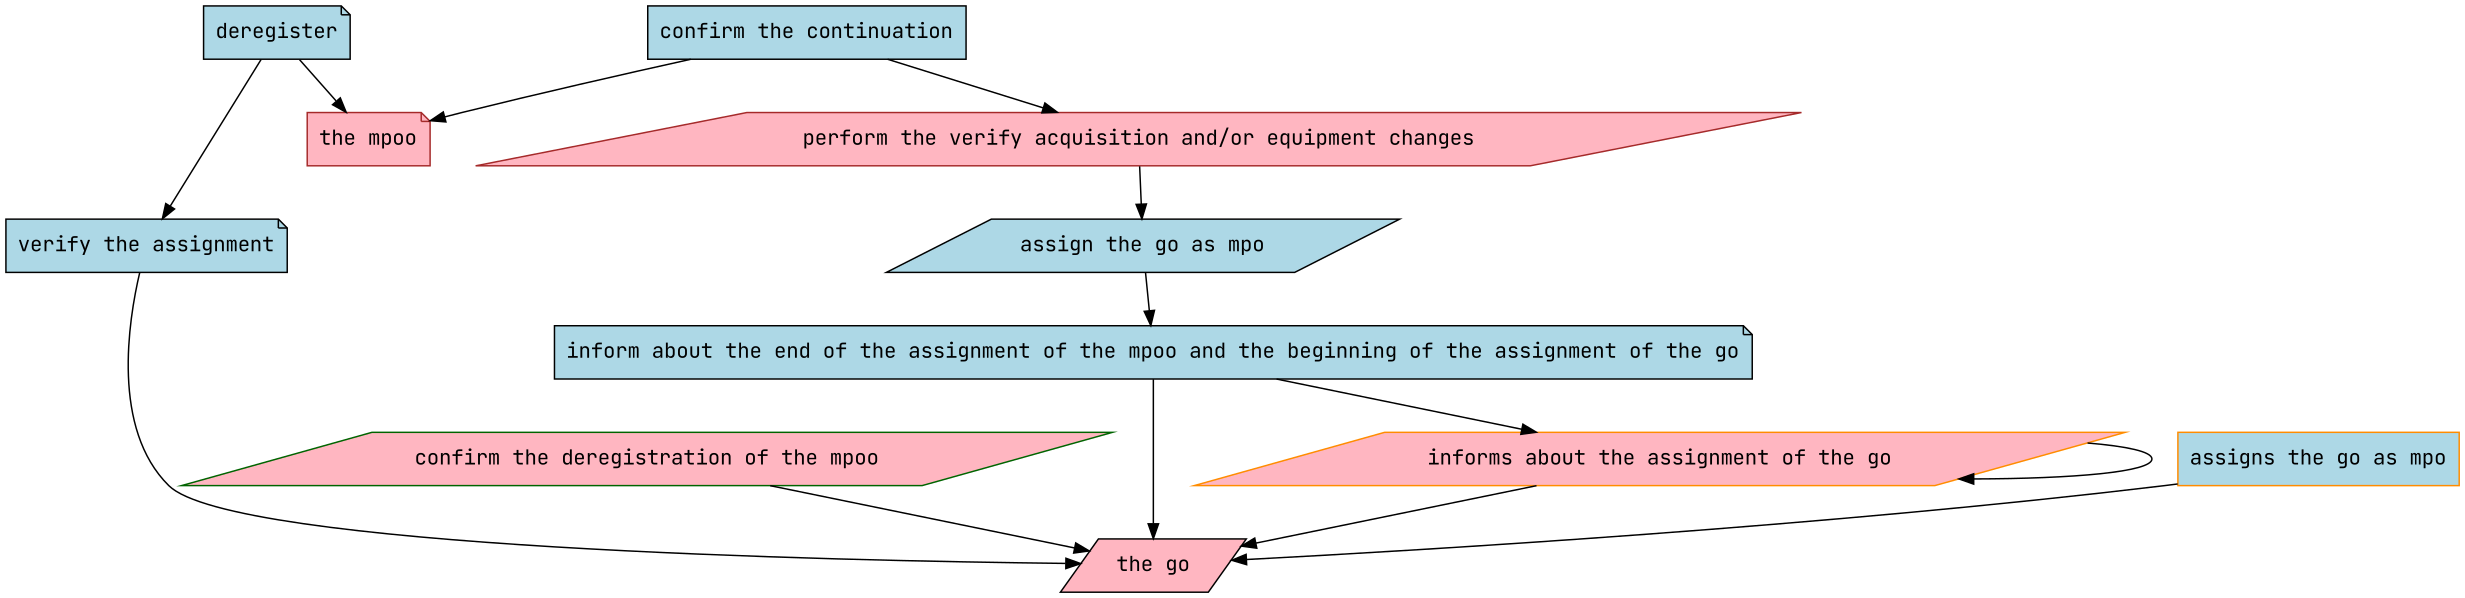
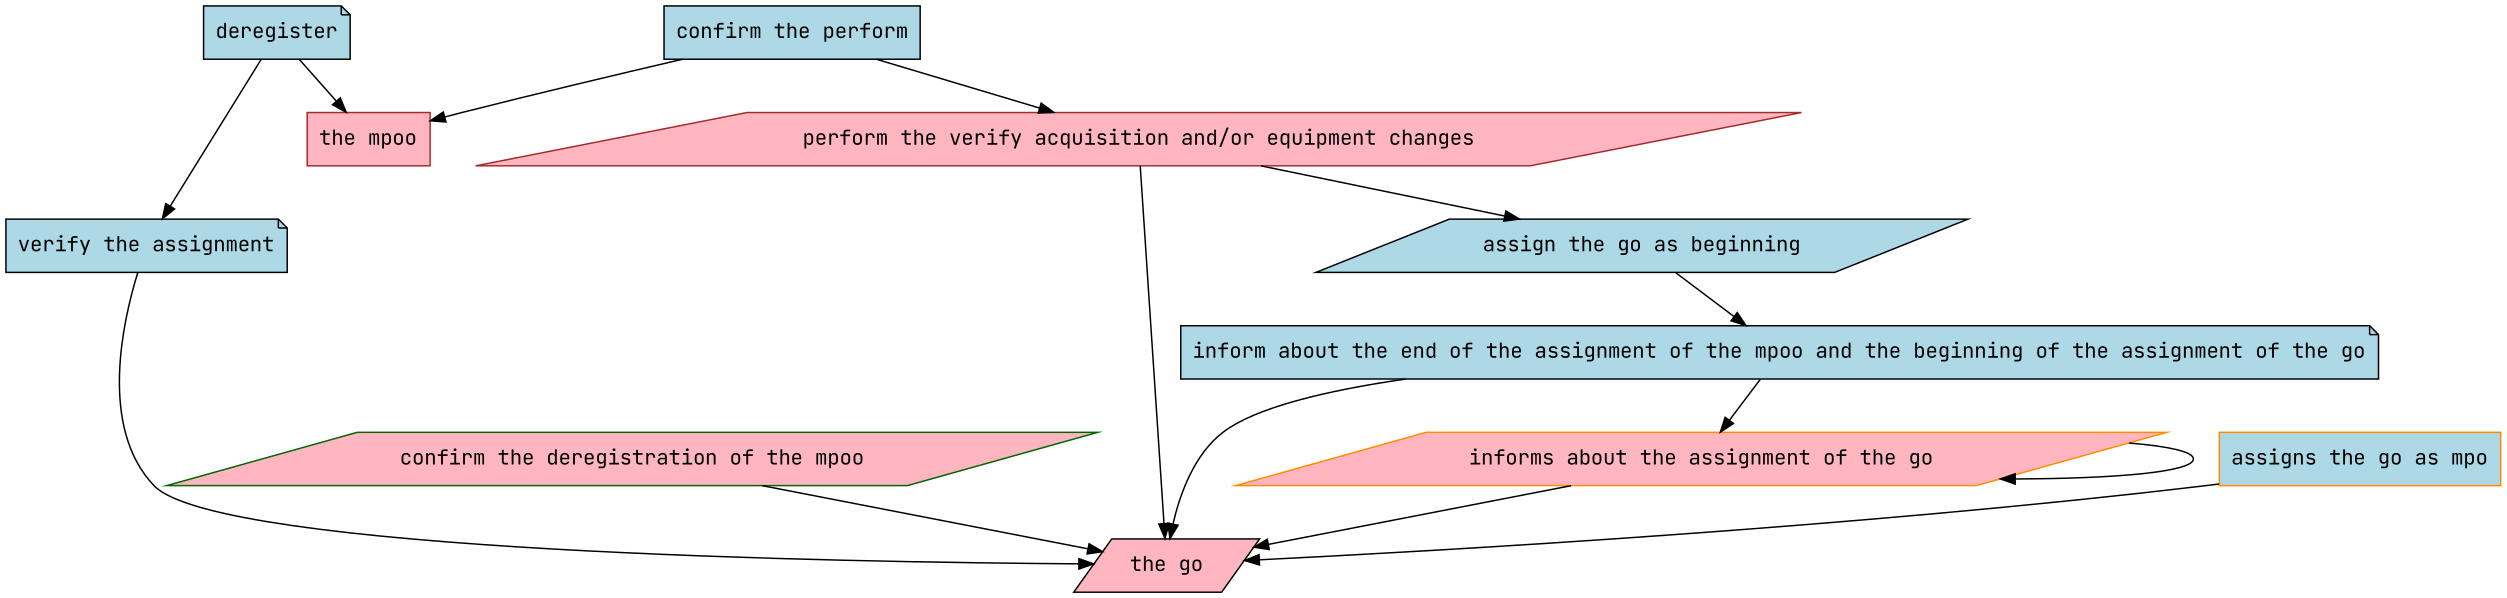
(807, 33) -> (792, 33)
(369, 139) -> (369, 139)
(1143, 246) -> (1642, 246)
none -> (1152, 345)
